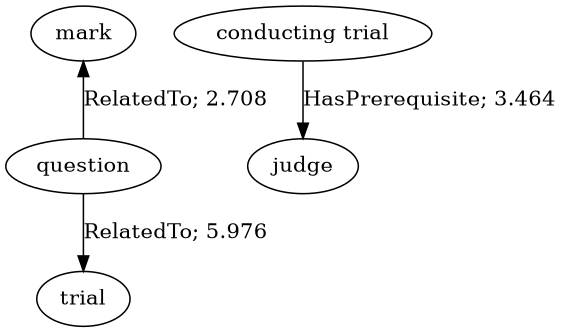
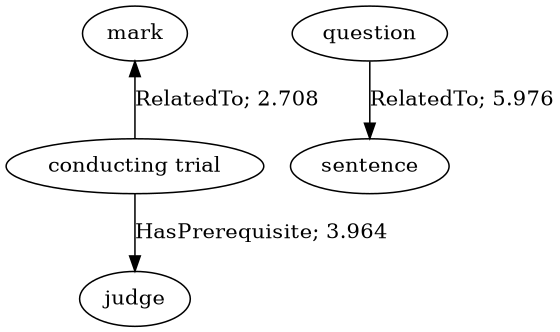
(430, 100) -> (262, 233)
(83, 108) -> (135, 108)
(83, 299) -> (370, 166)
